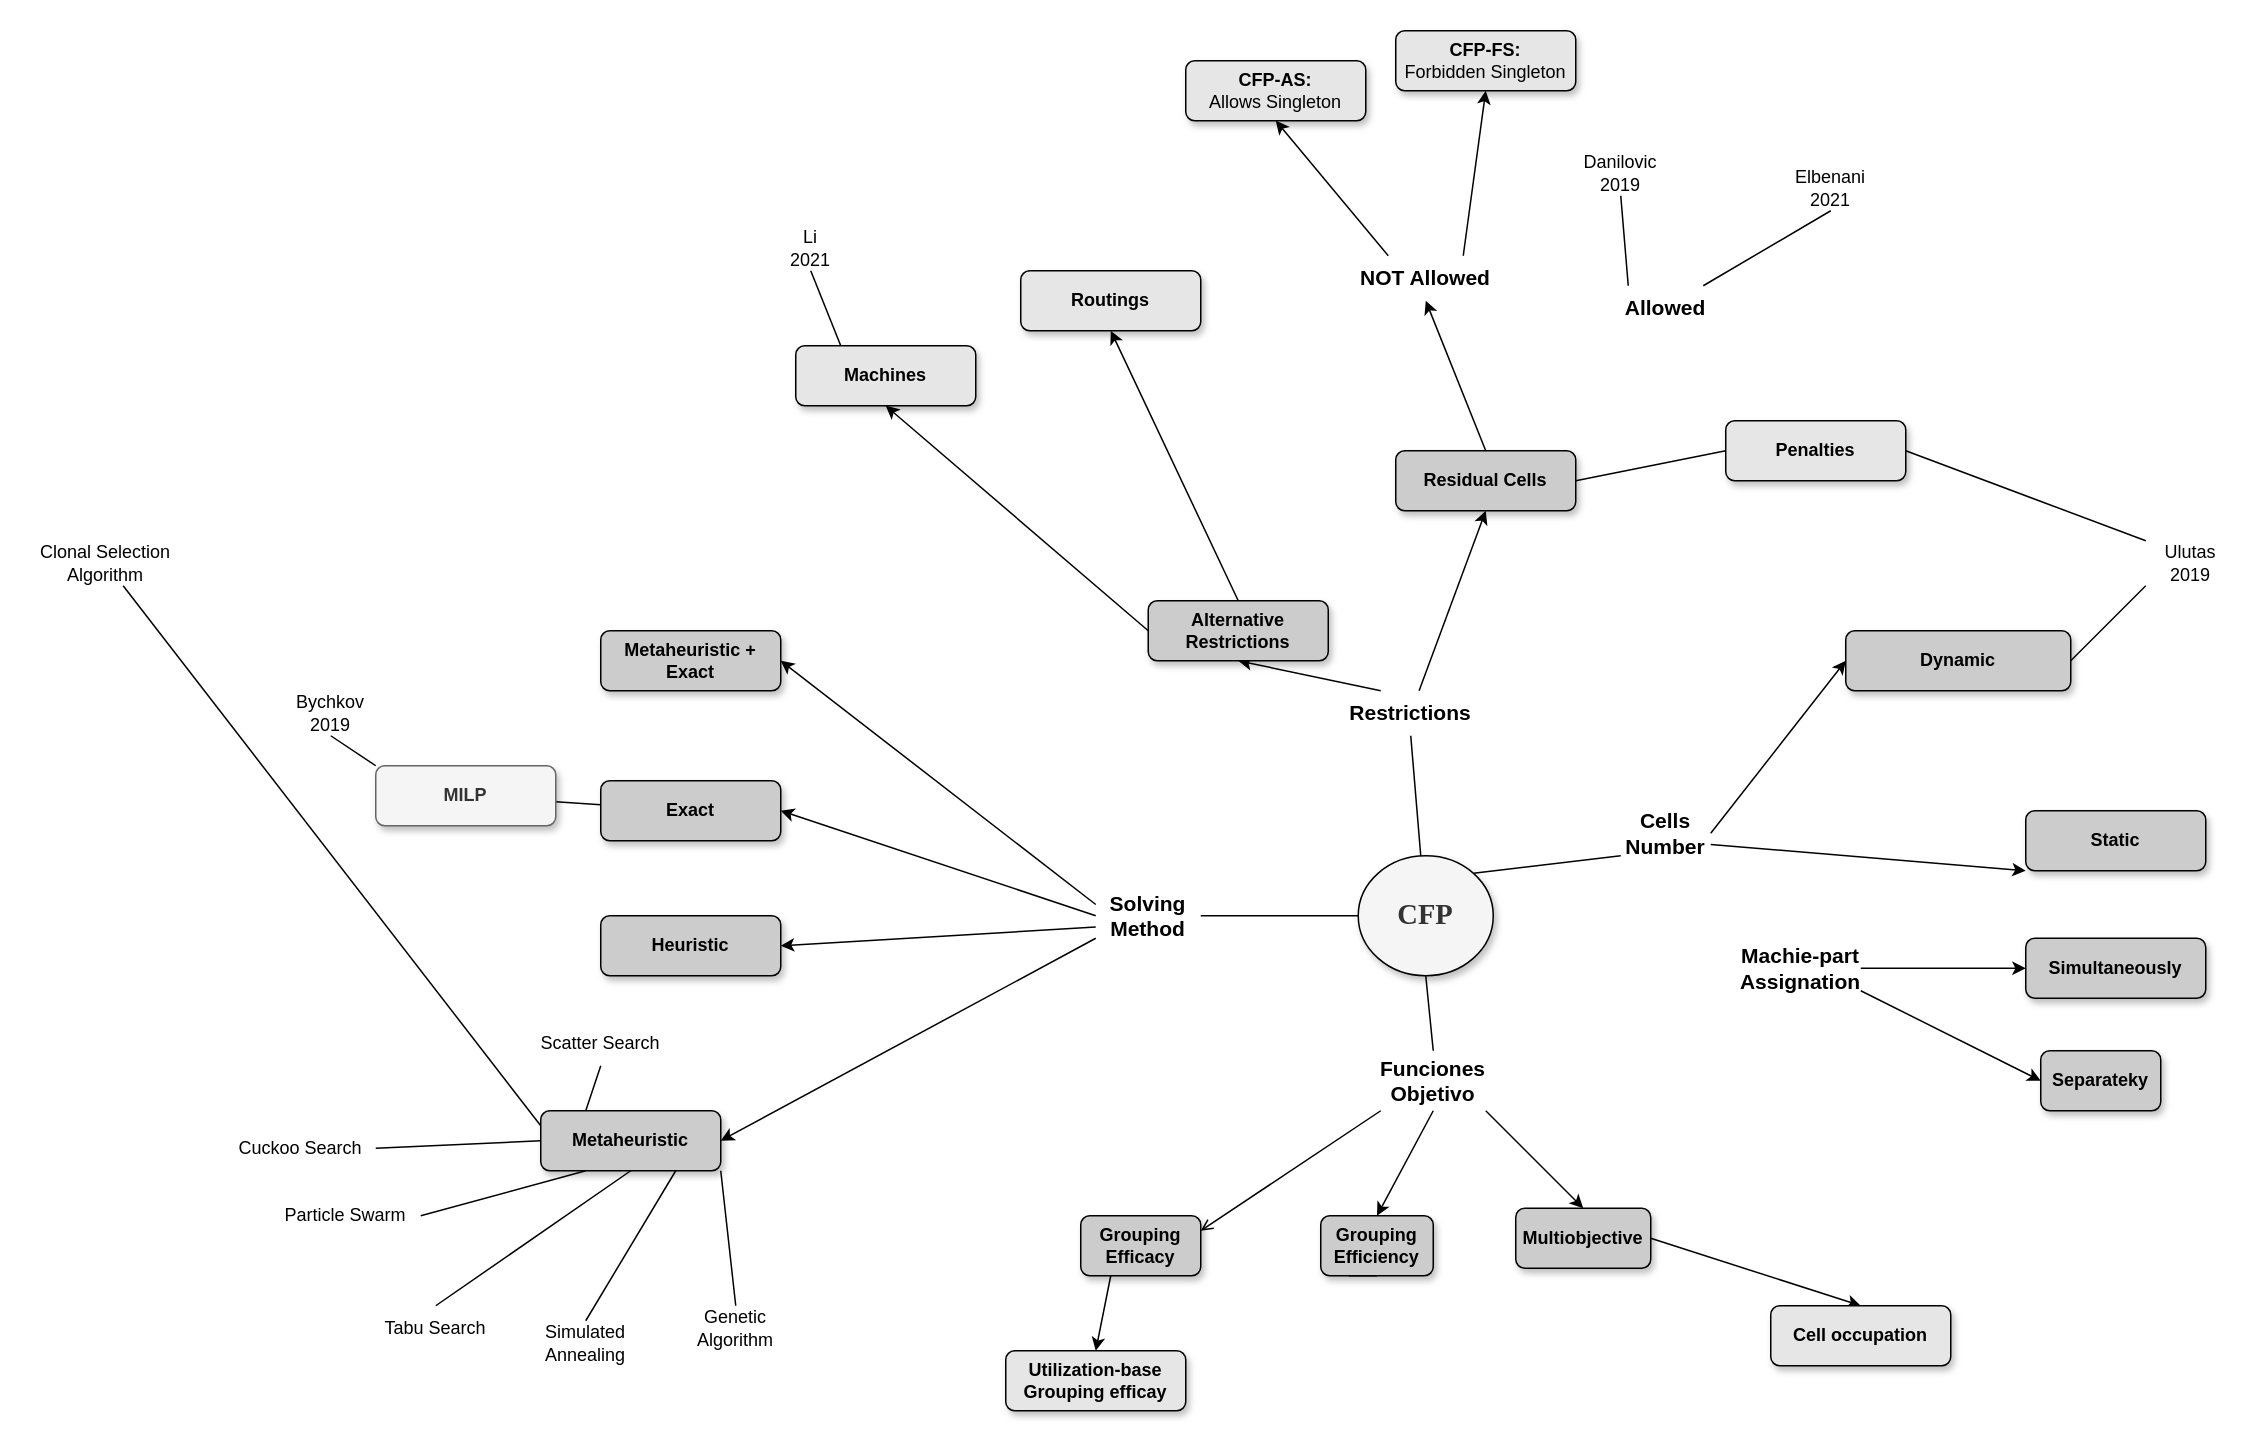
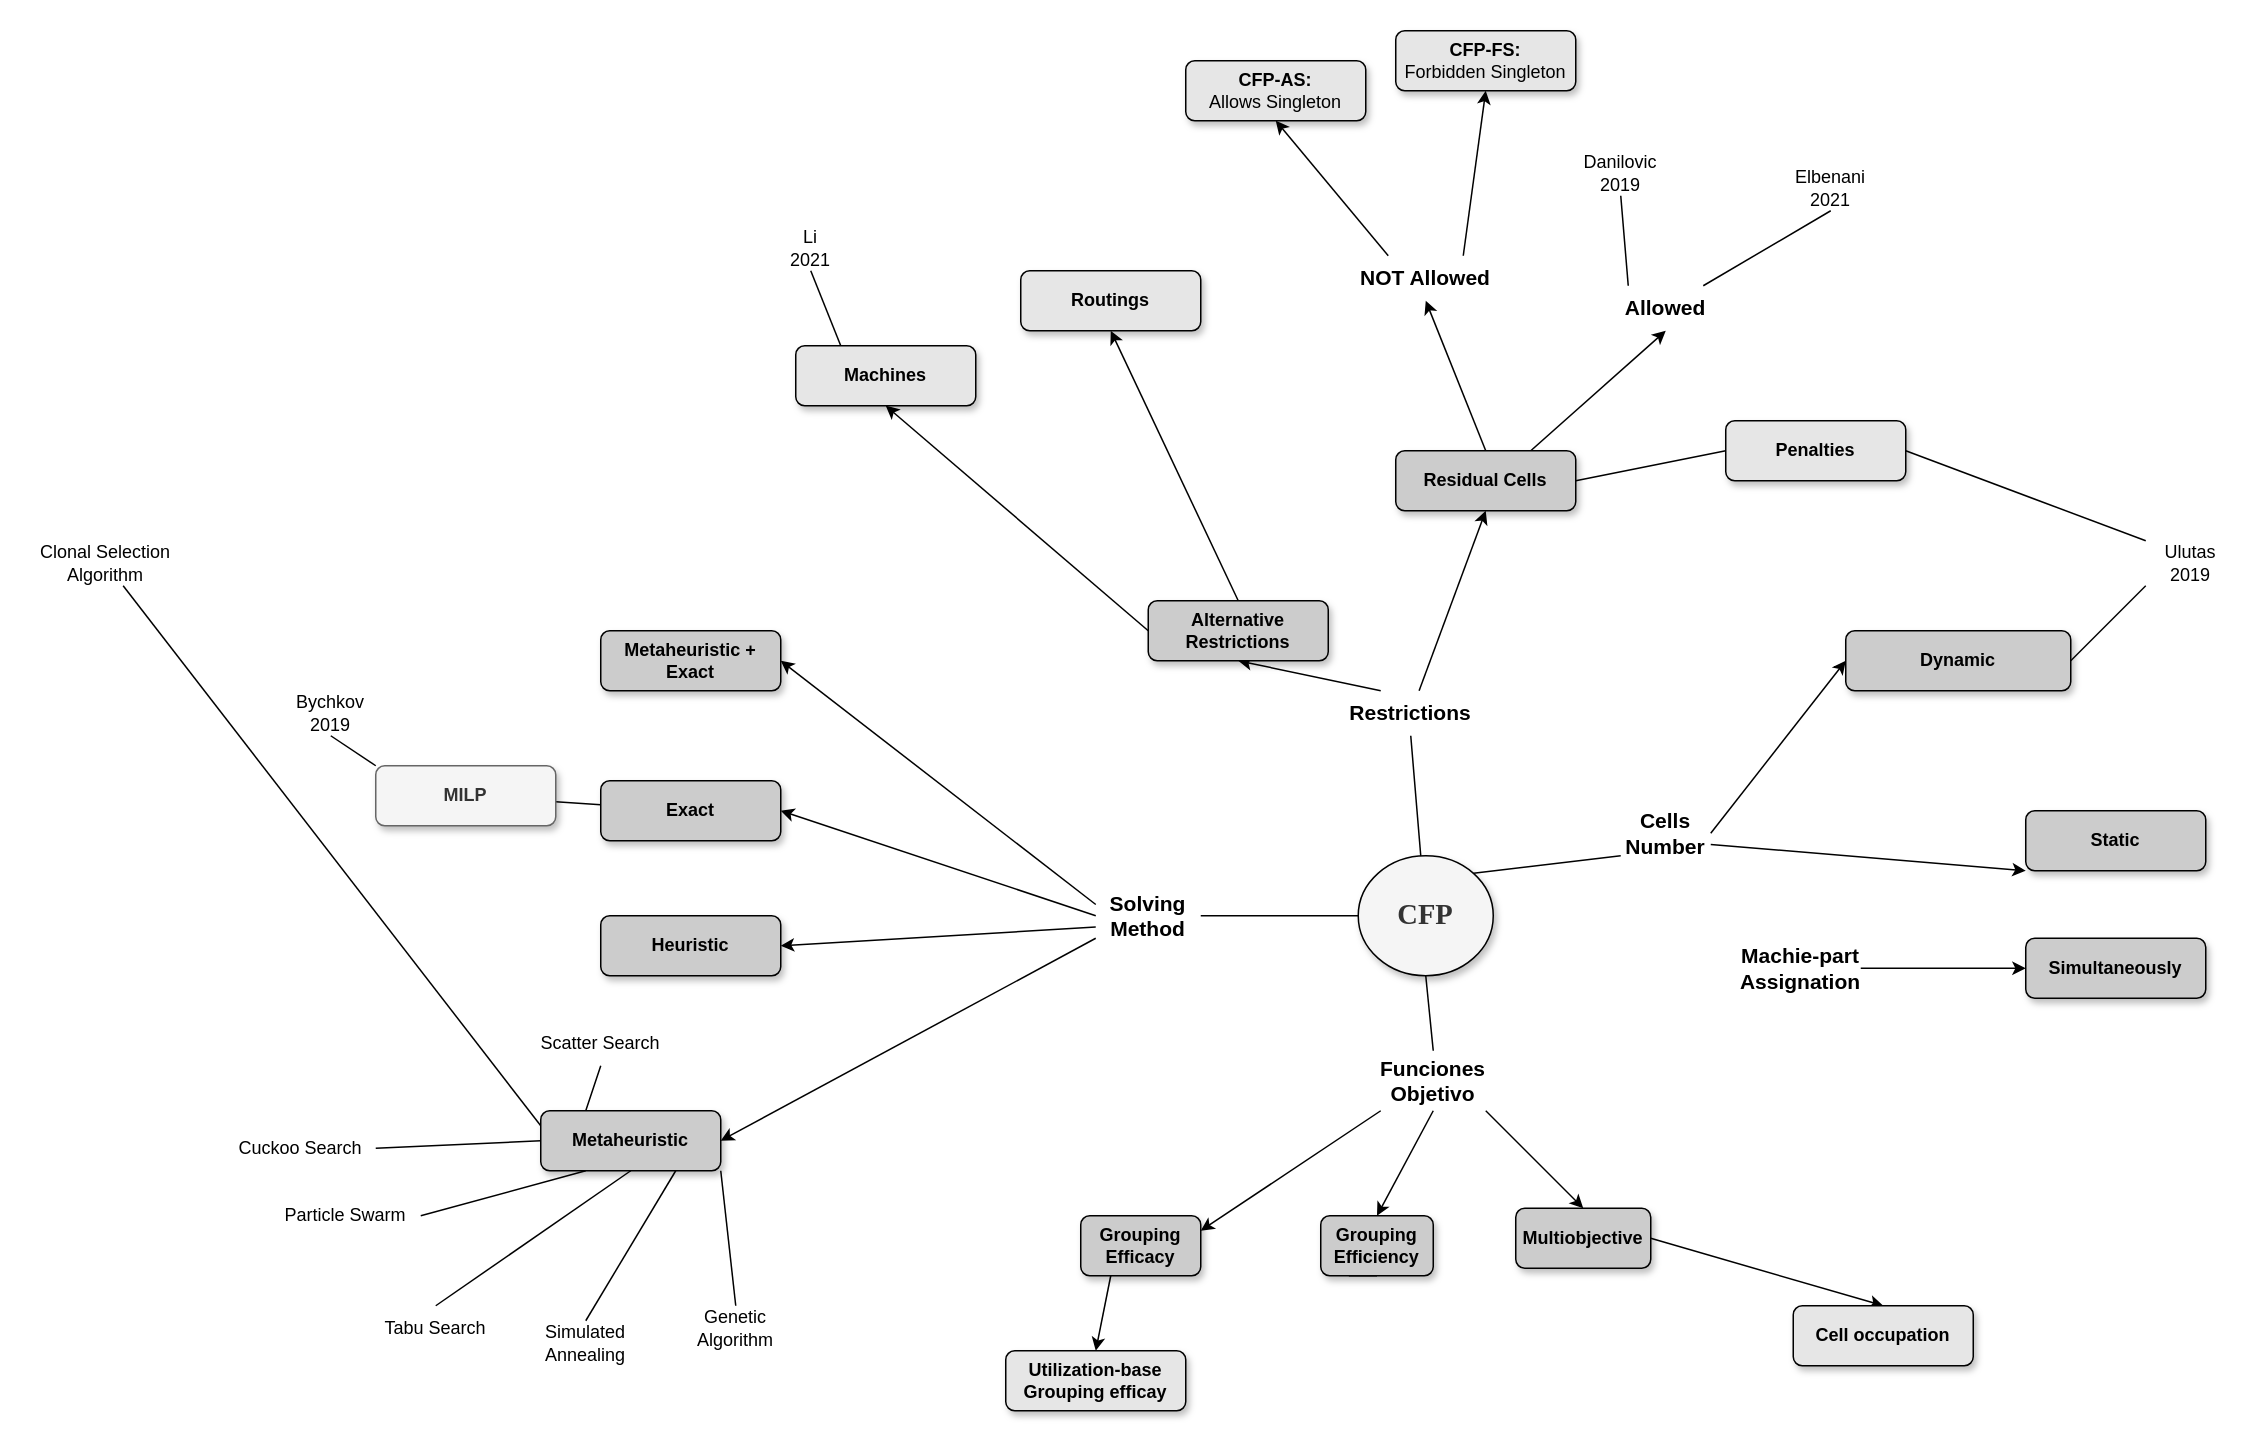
none -> (1594, 394)
(1946, 1033) -> none
(2101, 1081) -> none
(1208, 1226) -> (1210, 1224)
(1861, 1336) -> (1883, 1336)
